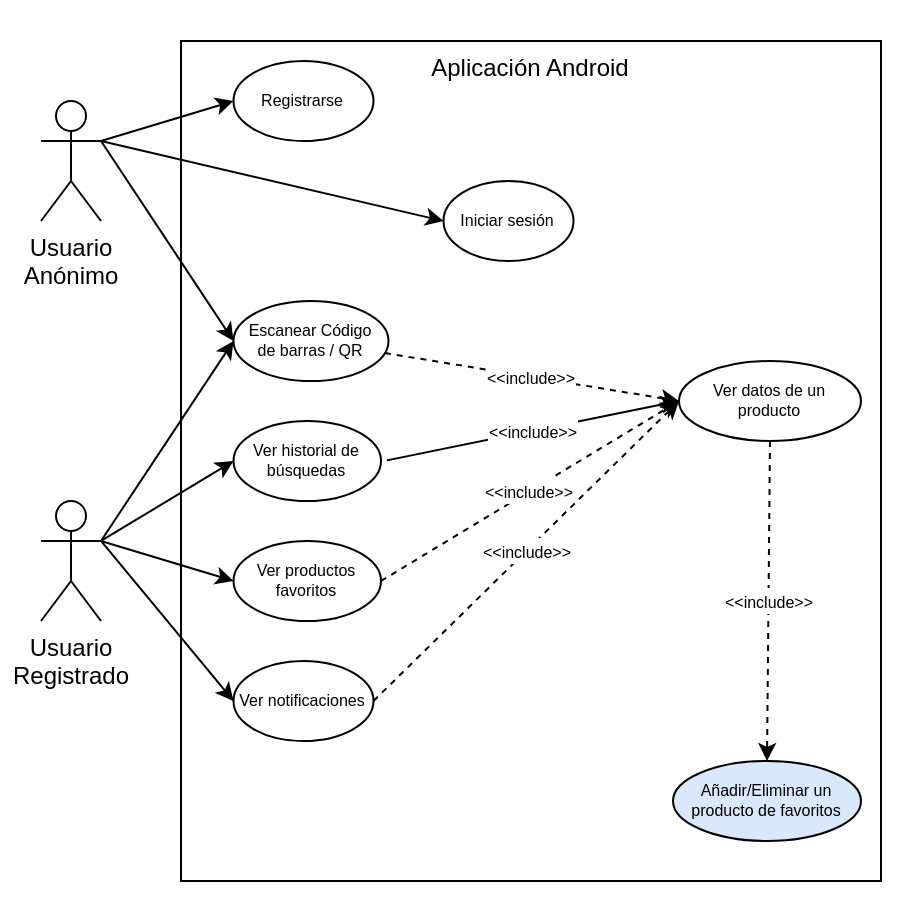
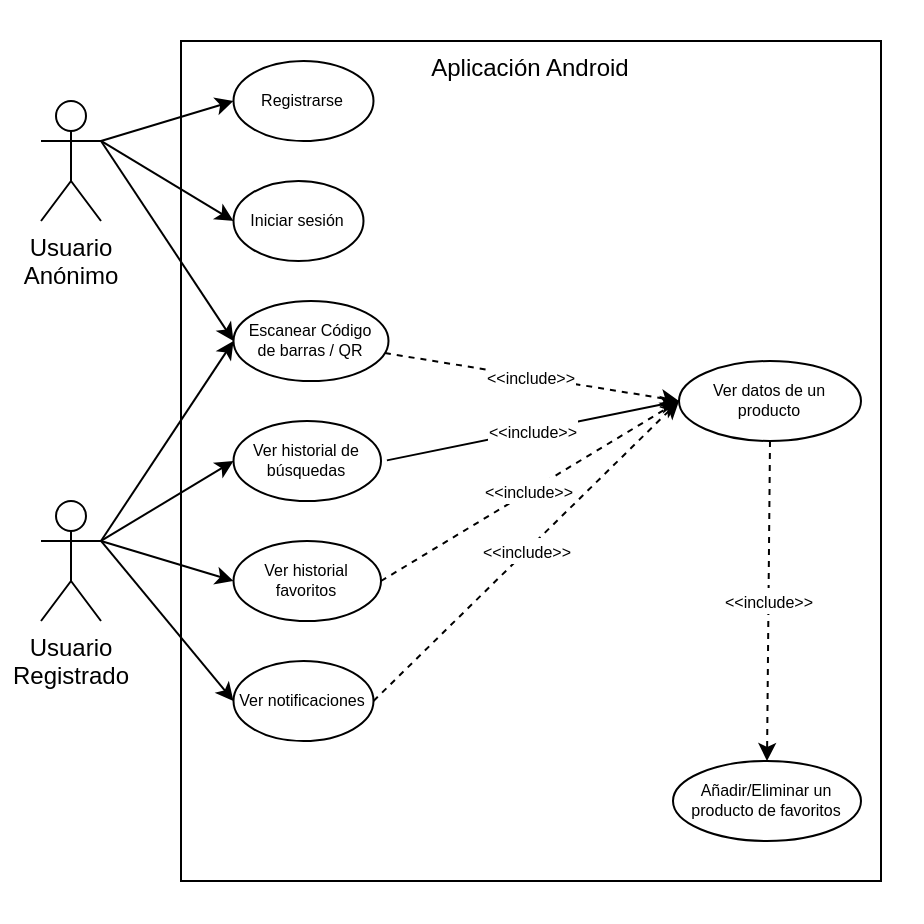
(509, 221) -> (299, 221)
(307, 581) -> (307, 581)
(767, 801) -> (767, 801)
